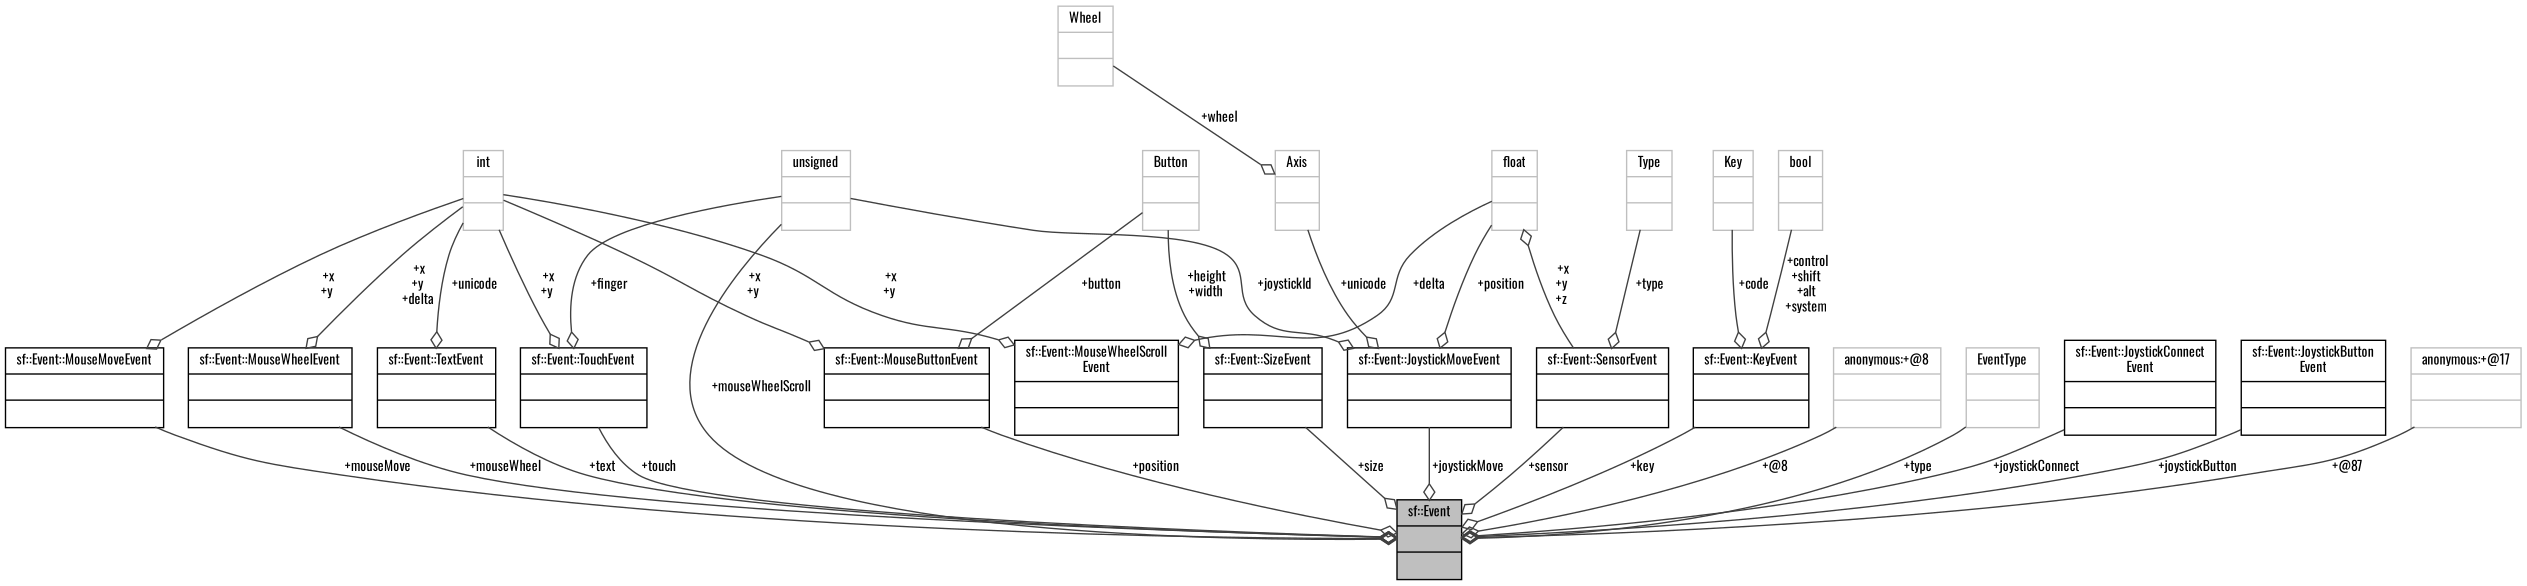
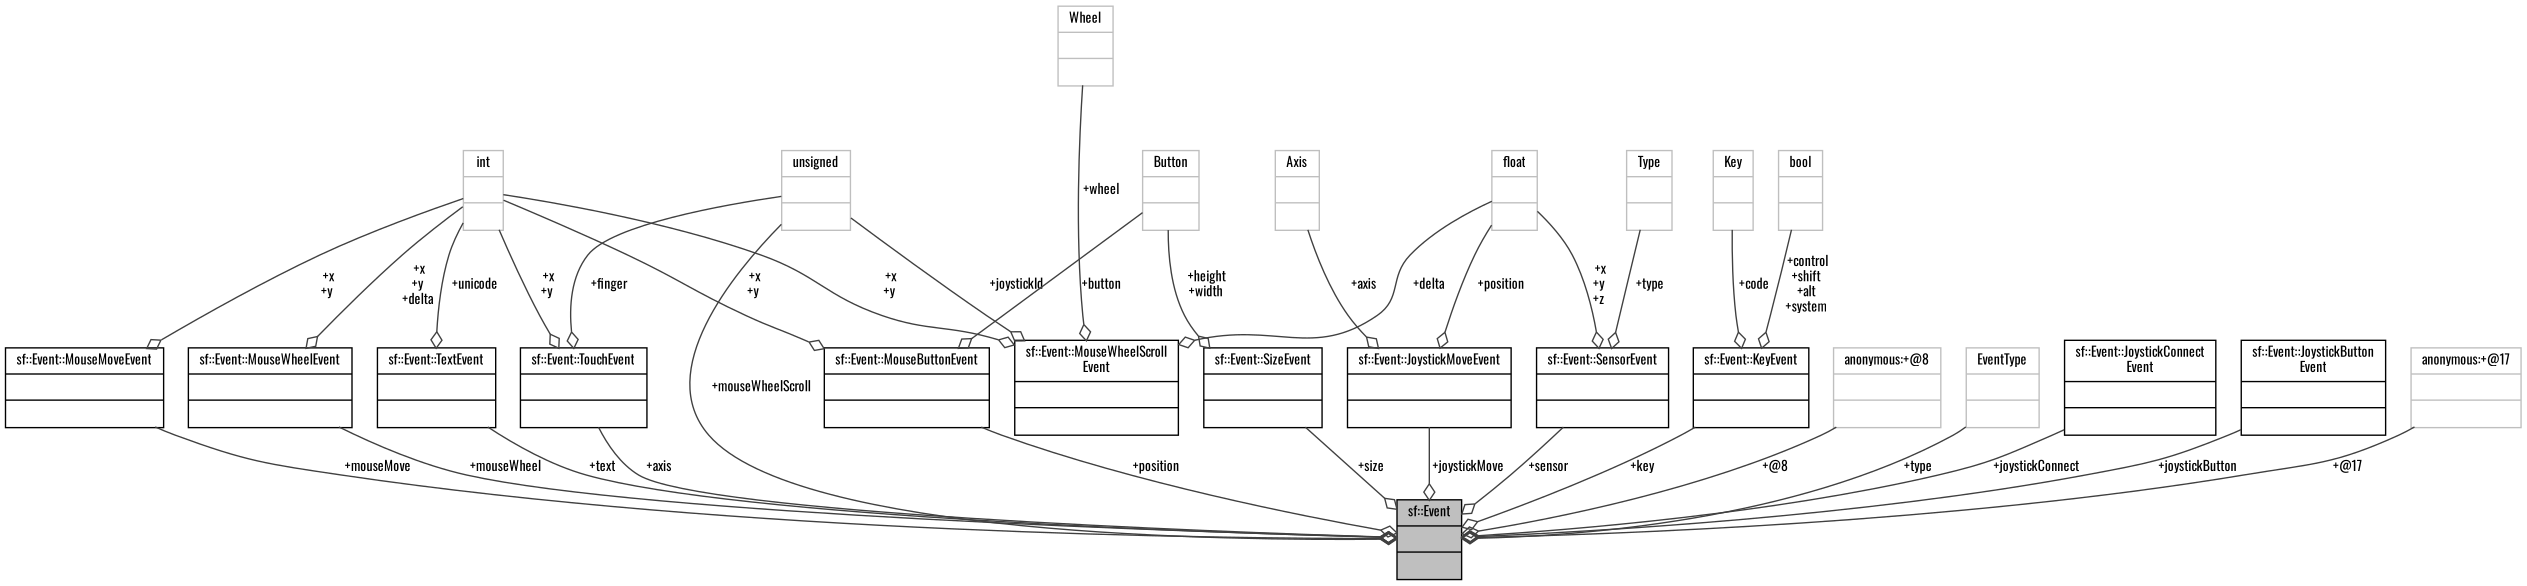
(1187, 115) -> (1078, 205)
(1131, 235) -> (930, 276)
(1363, 285) -> (1363, 285)
(1547, 299) -> (1578, 266)
(658, 468) -> (658, 468)
(2346, 468) -> (2346, 468)
